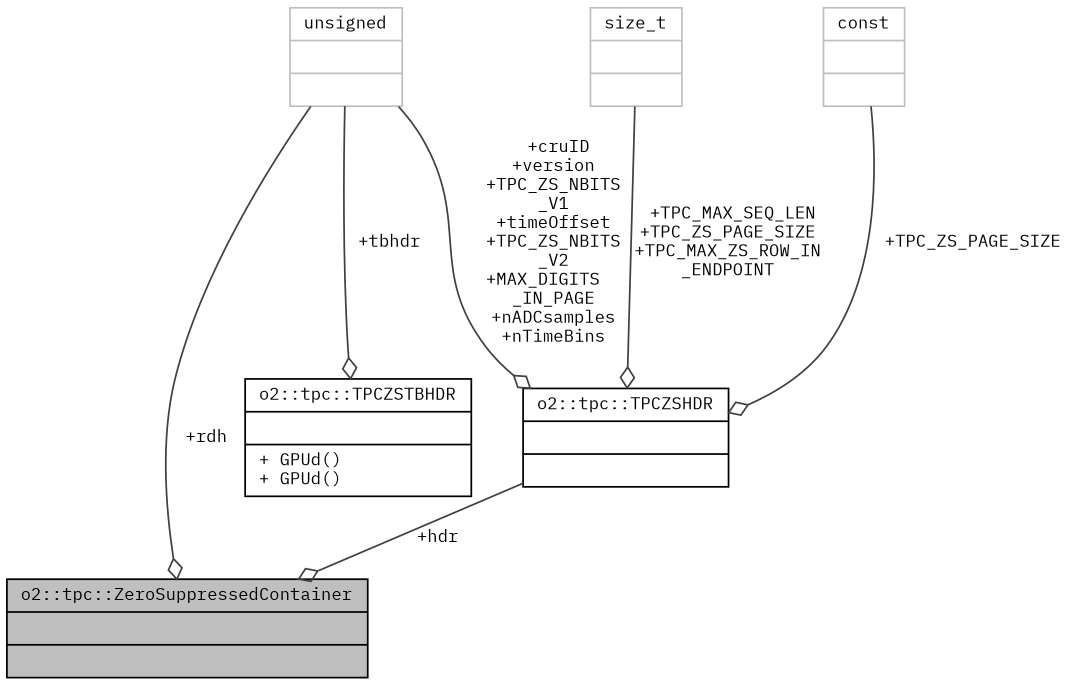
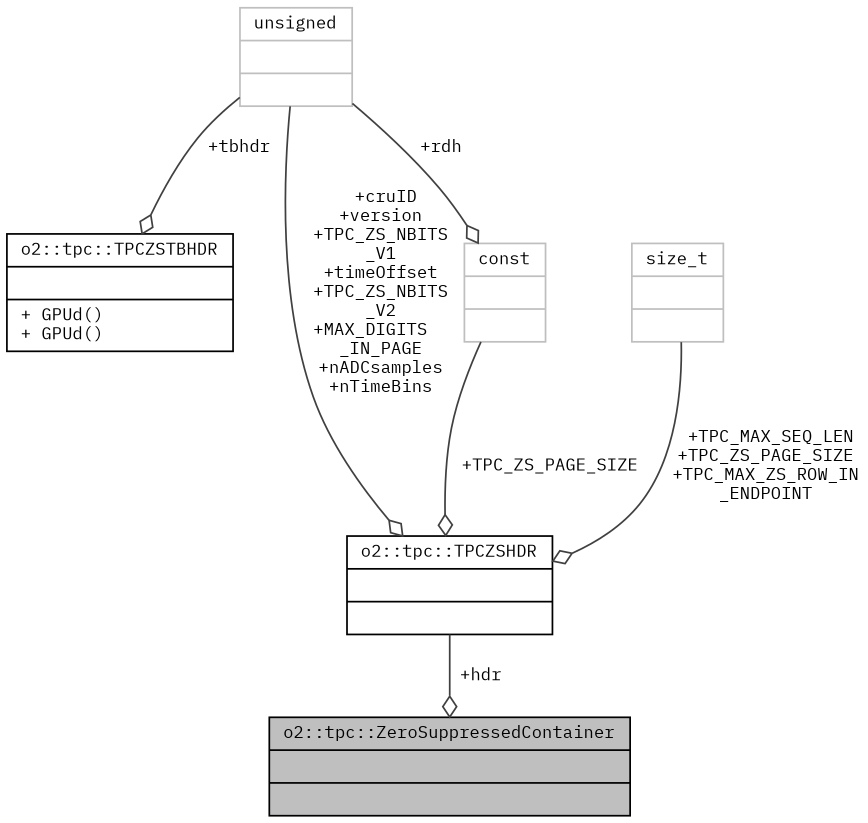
(194, 319) -> (414, 160)
